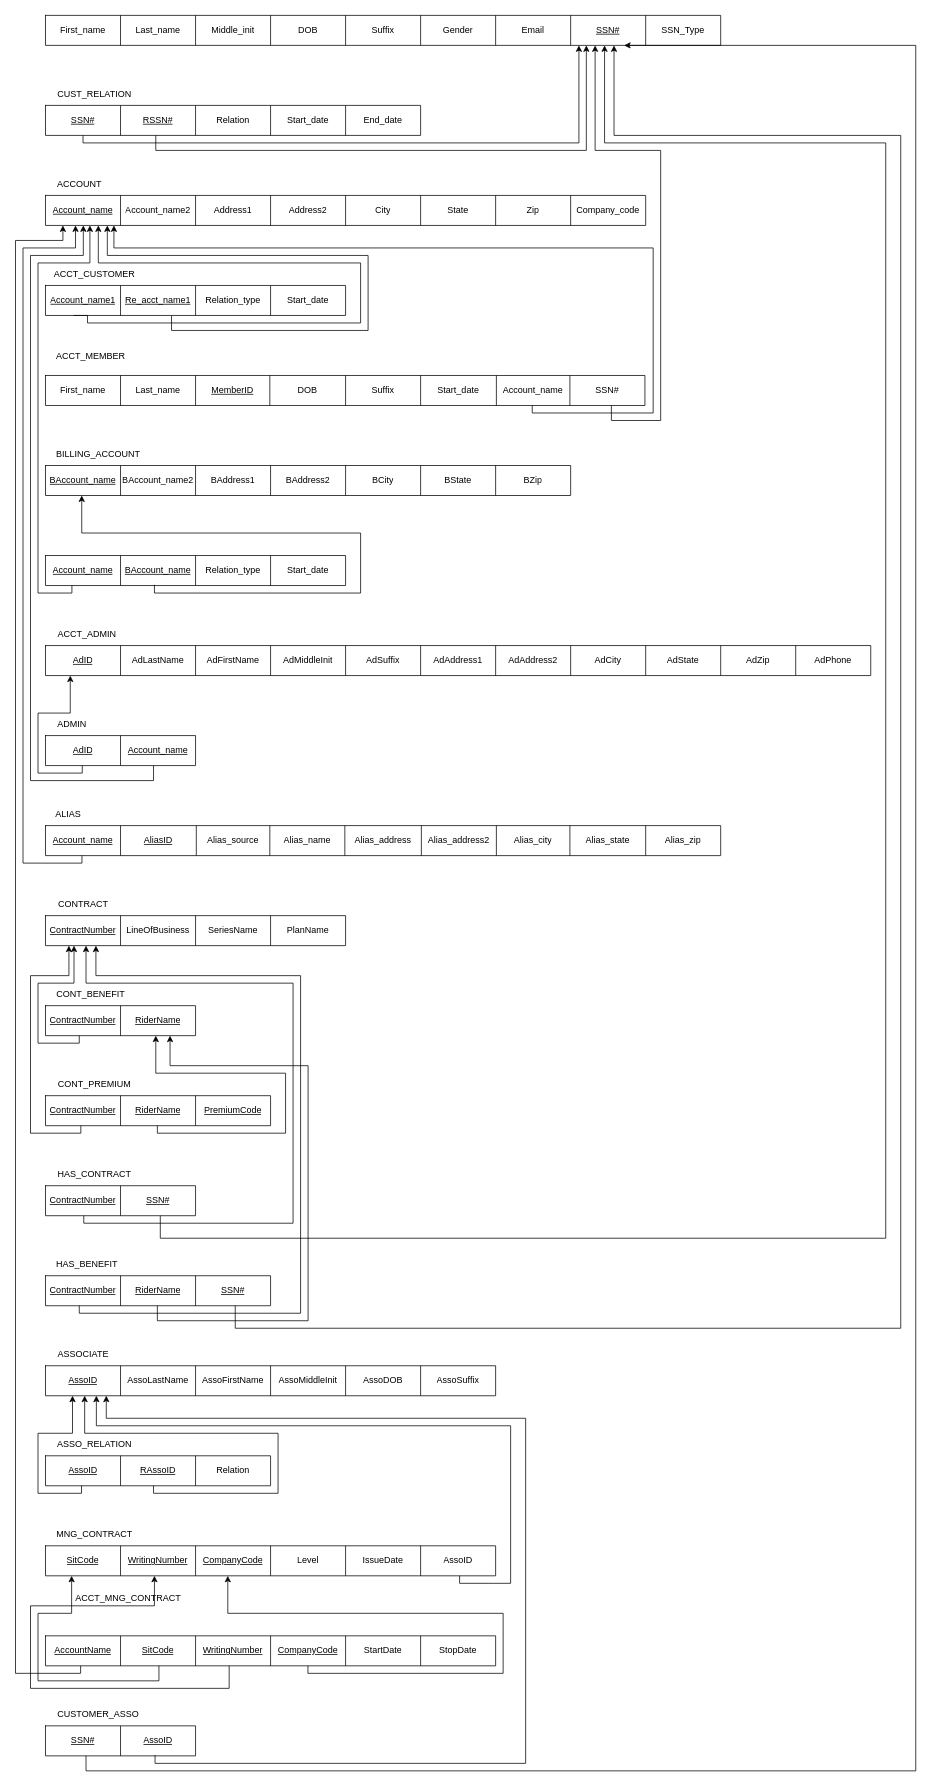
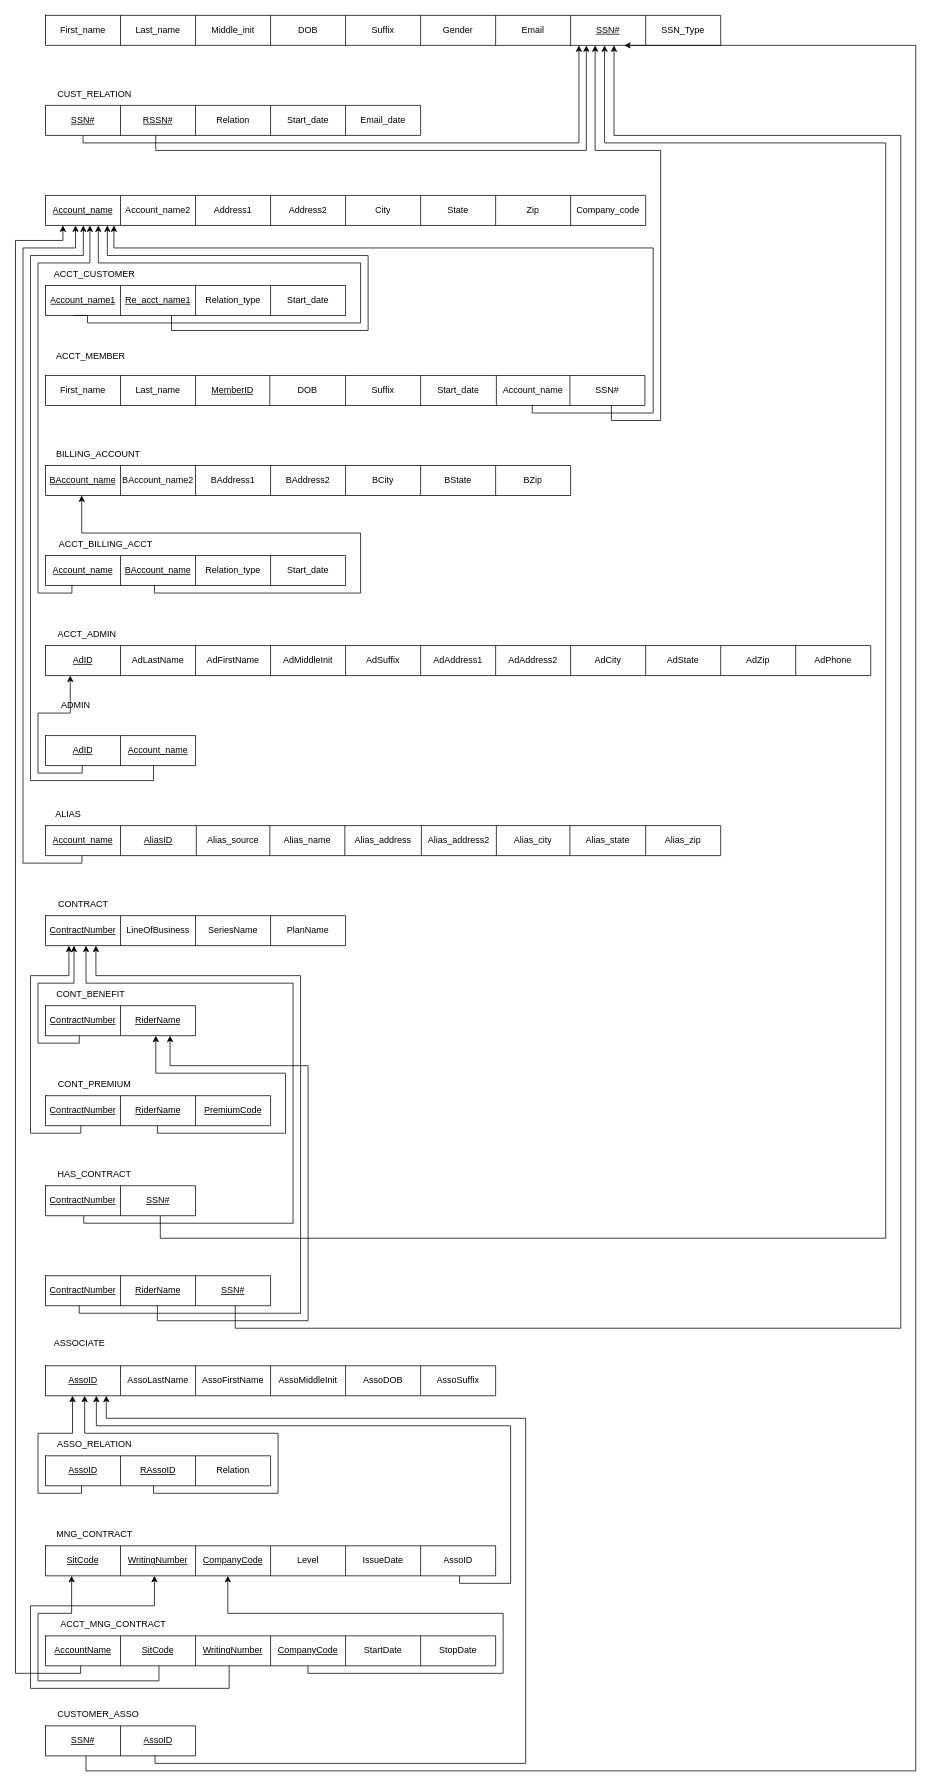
(383, 120) -> (383, 120)
(79, 184) -> none
none -> (105, 544)
(72, 724) -> (75, 705)
(87, 1264) -> none
(83, 1354) -> (79, 1343)
(128, 1598) -> (113, 1624)
